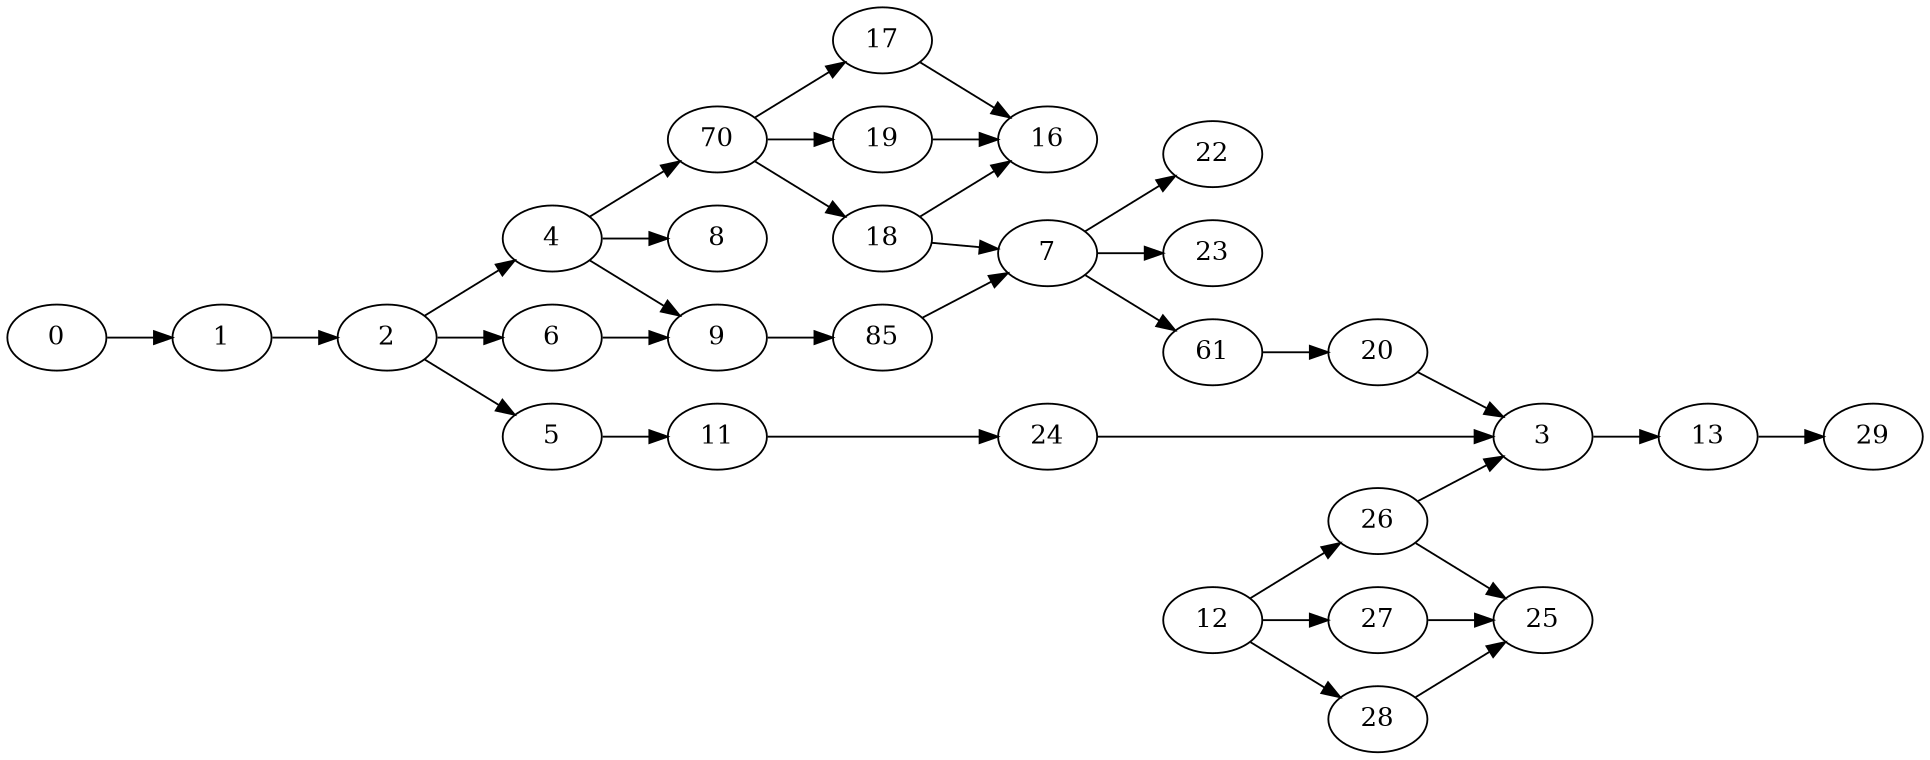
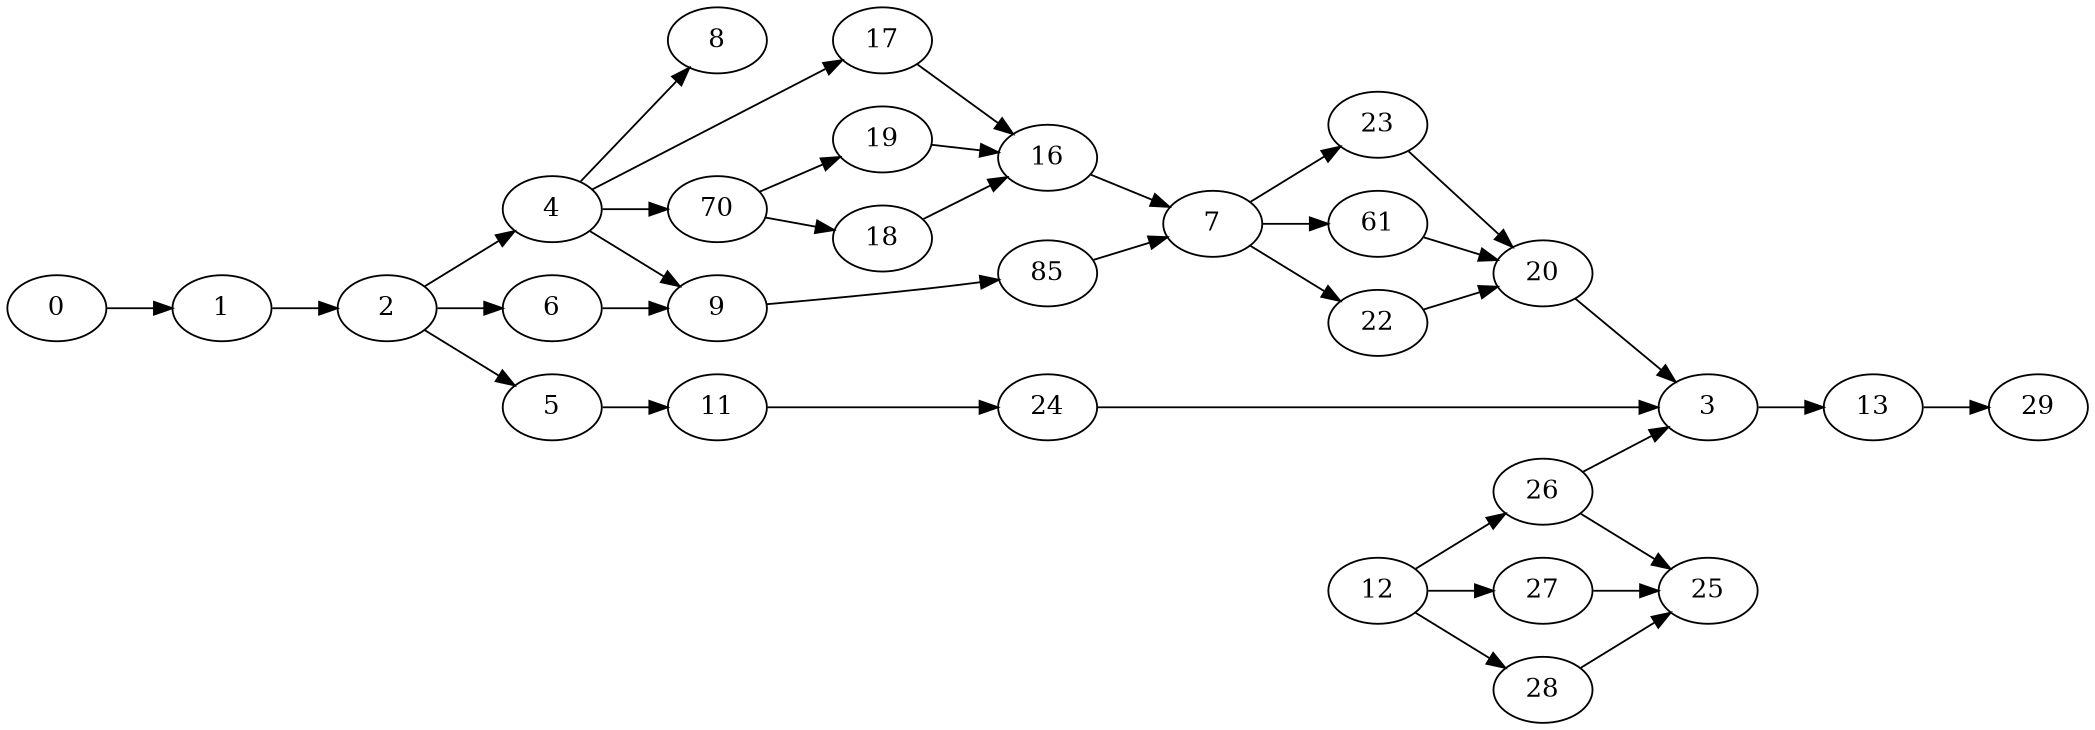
(792, 95) -> (709, 129)
none -> (1454, 193)
(956, 245) -> (1122, 187)
none -> (1452, 301)
